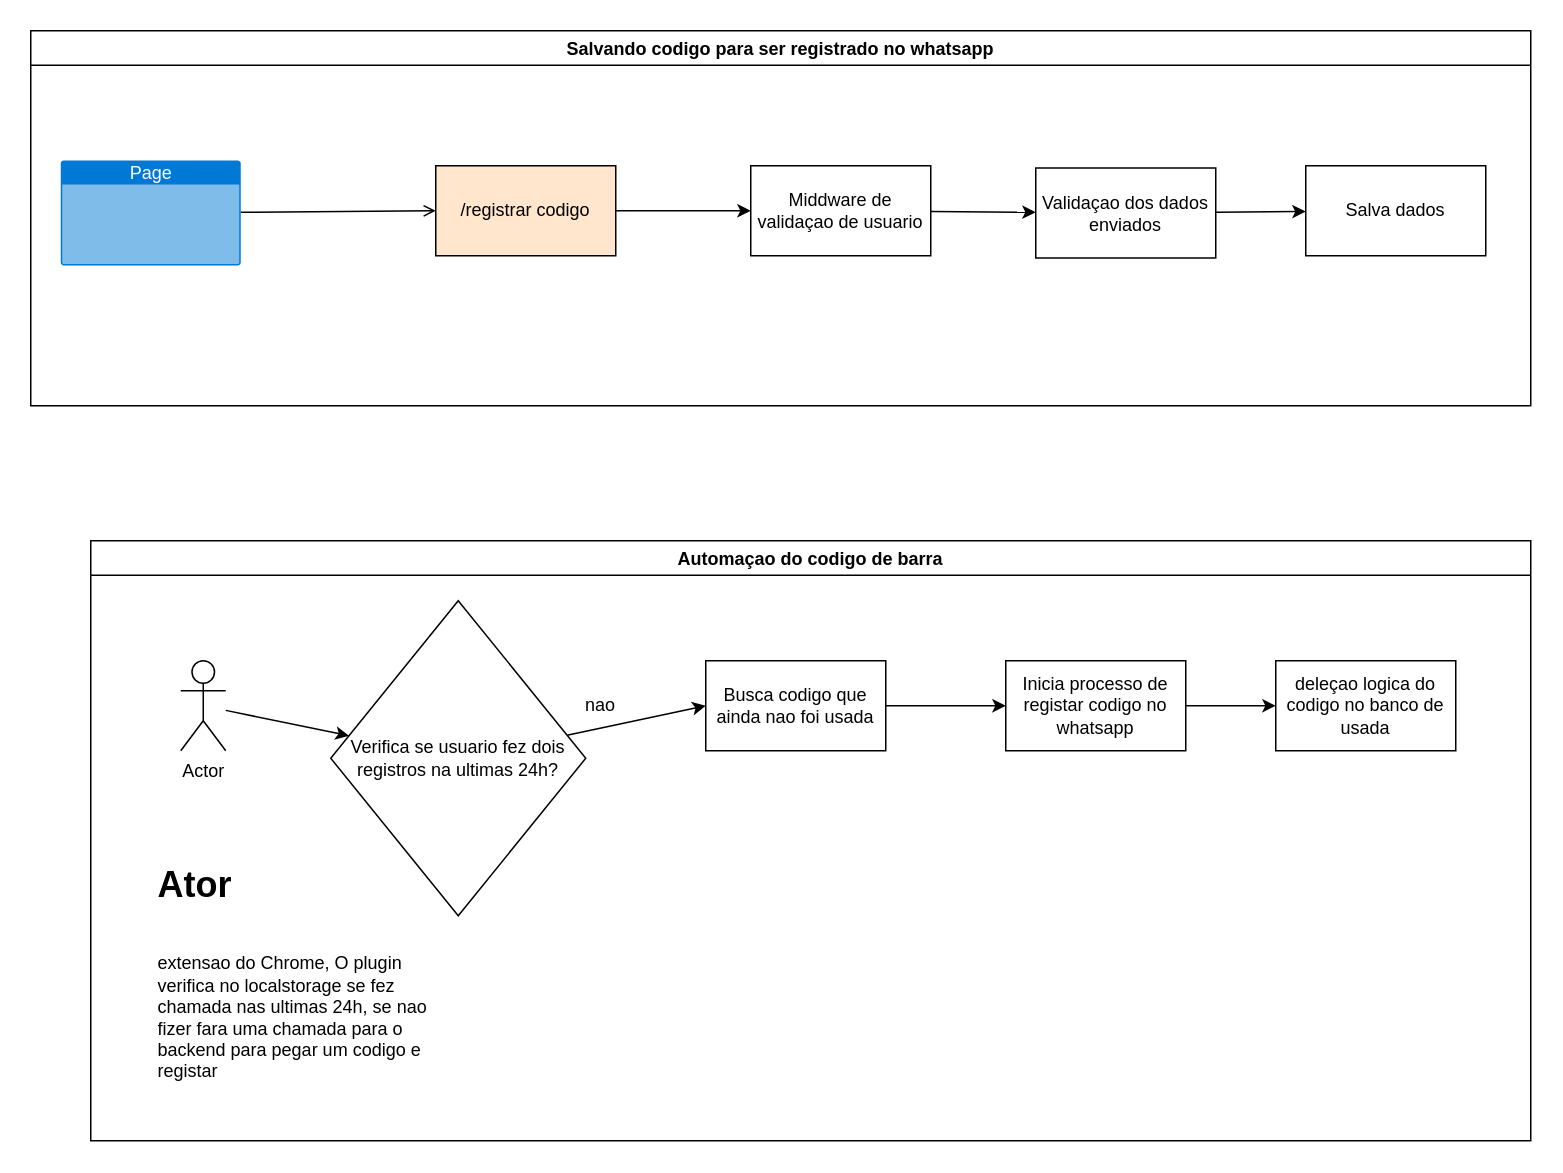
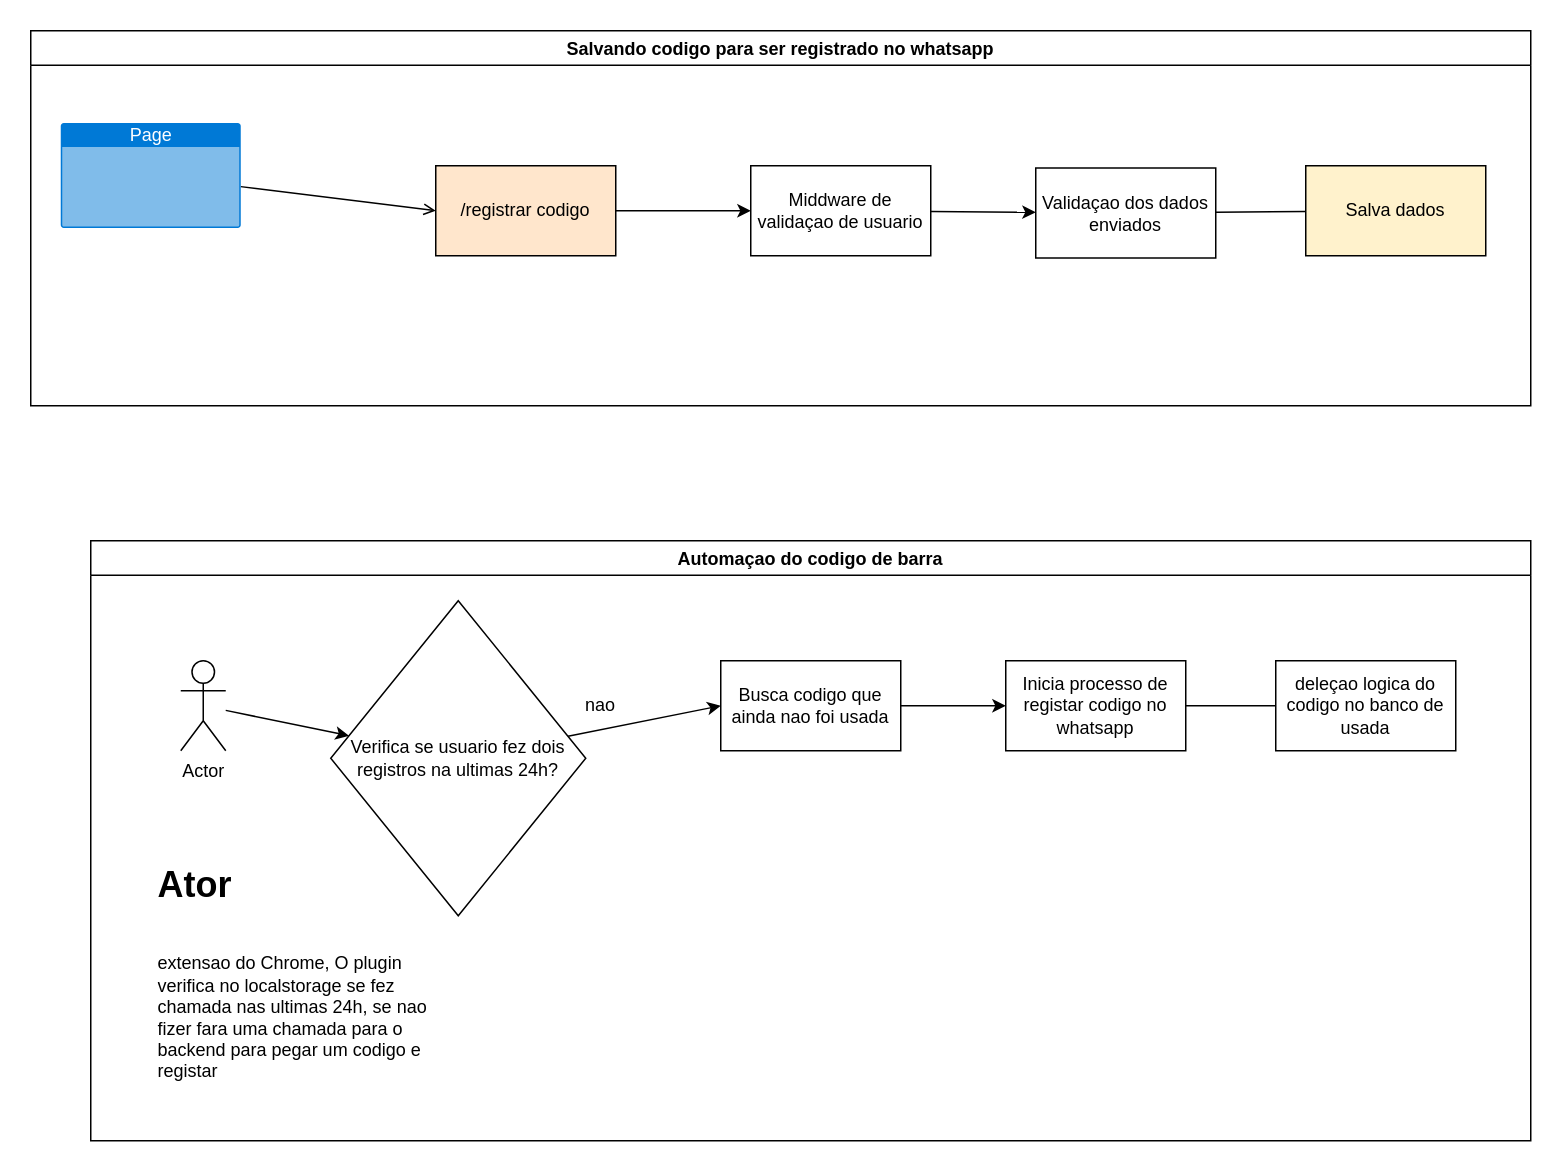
(1396, 211) -> (1396, 211)
(1294, 212) -> (1298, 212)
(151, 213) -> (151, 176)
(796, 706) -> (811, 706)
(1264, 706) -> (1268, 706)
